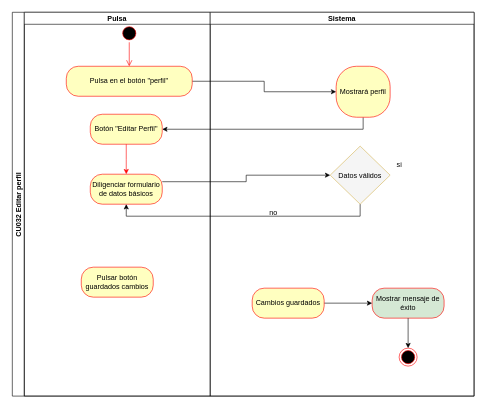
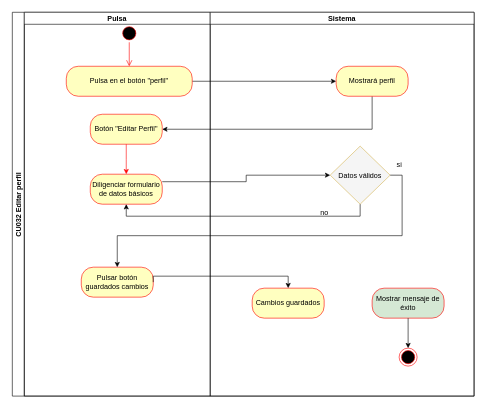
(363, 92) -> (372, 81)
(273, 213) -> (324, 213)
none -> (402, 236)
none -> (153, 276)
(366, 303) -> none
